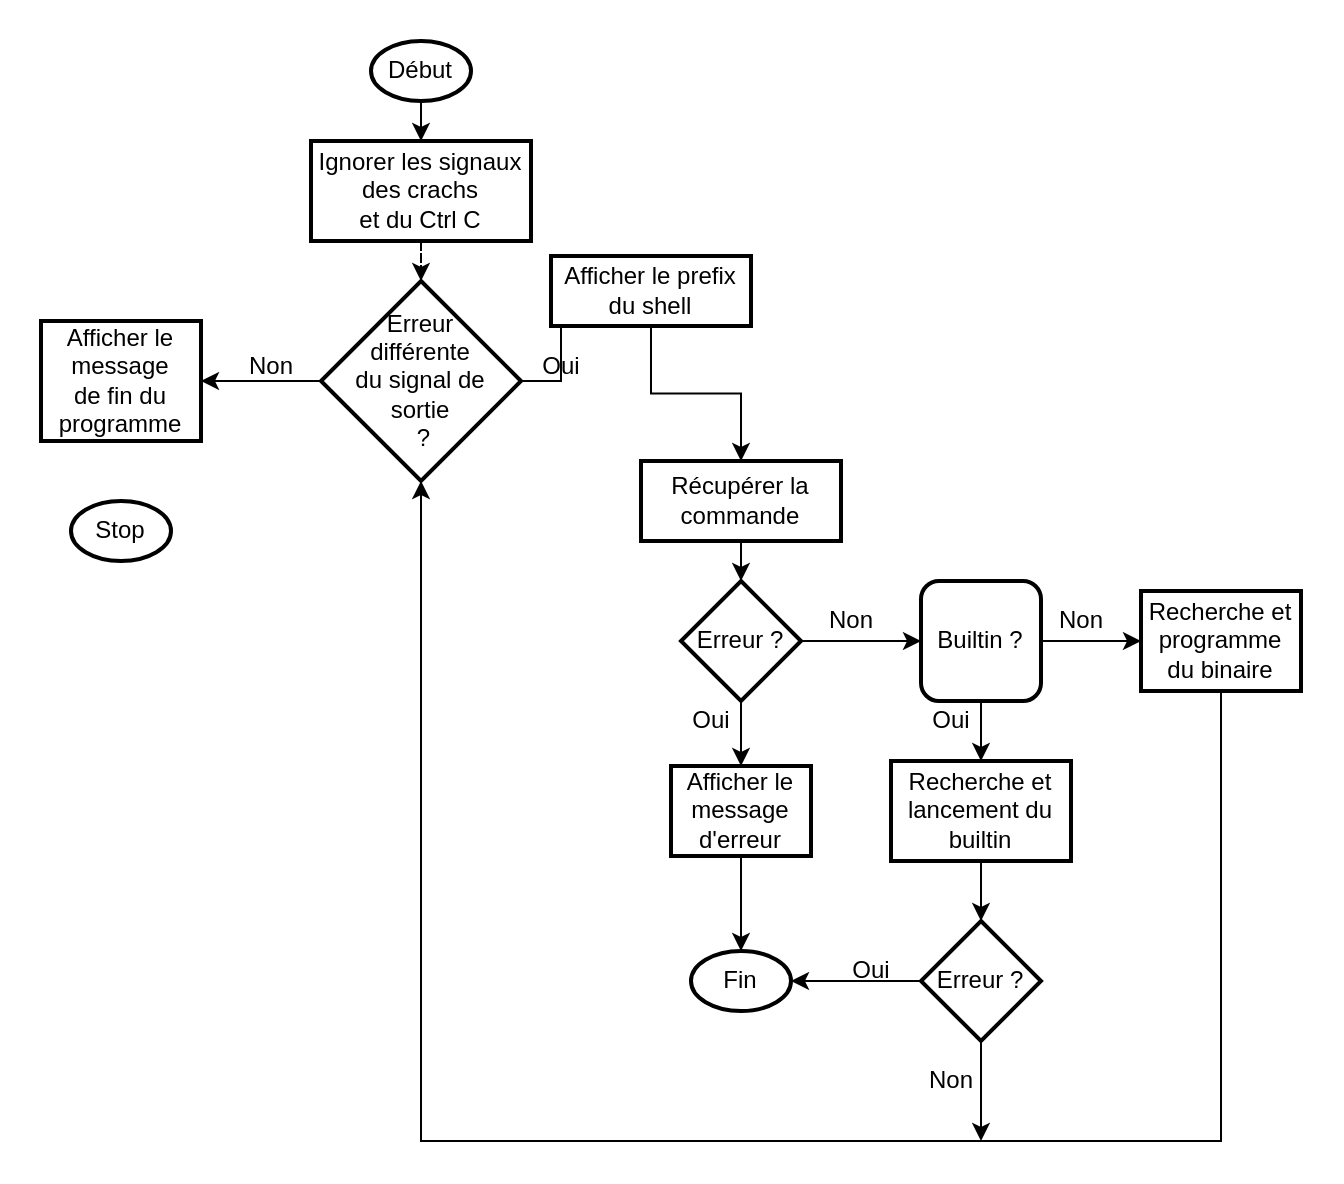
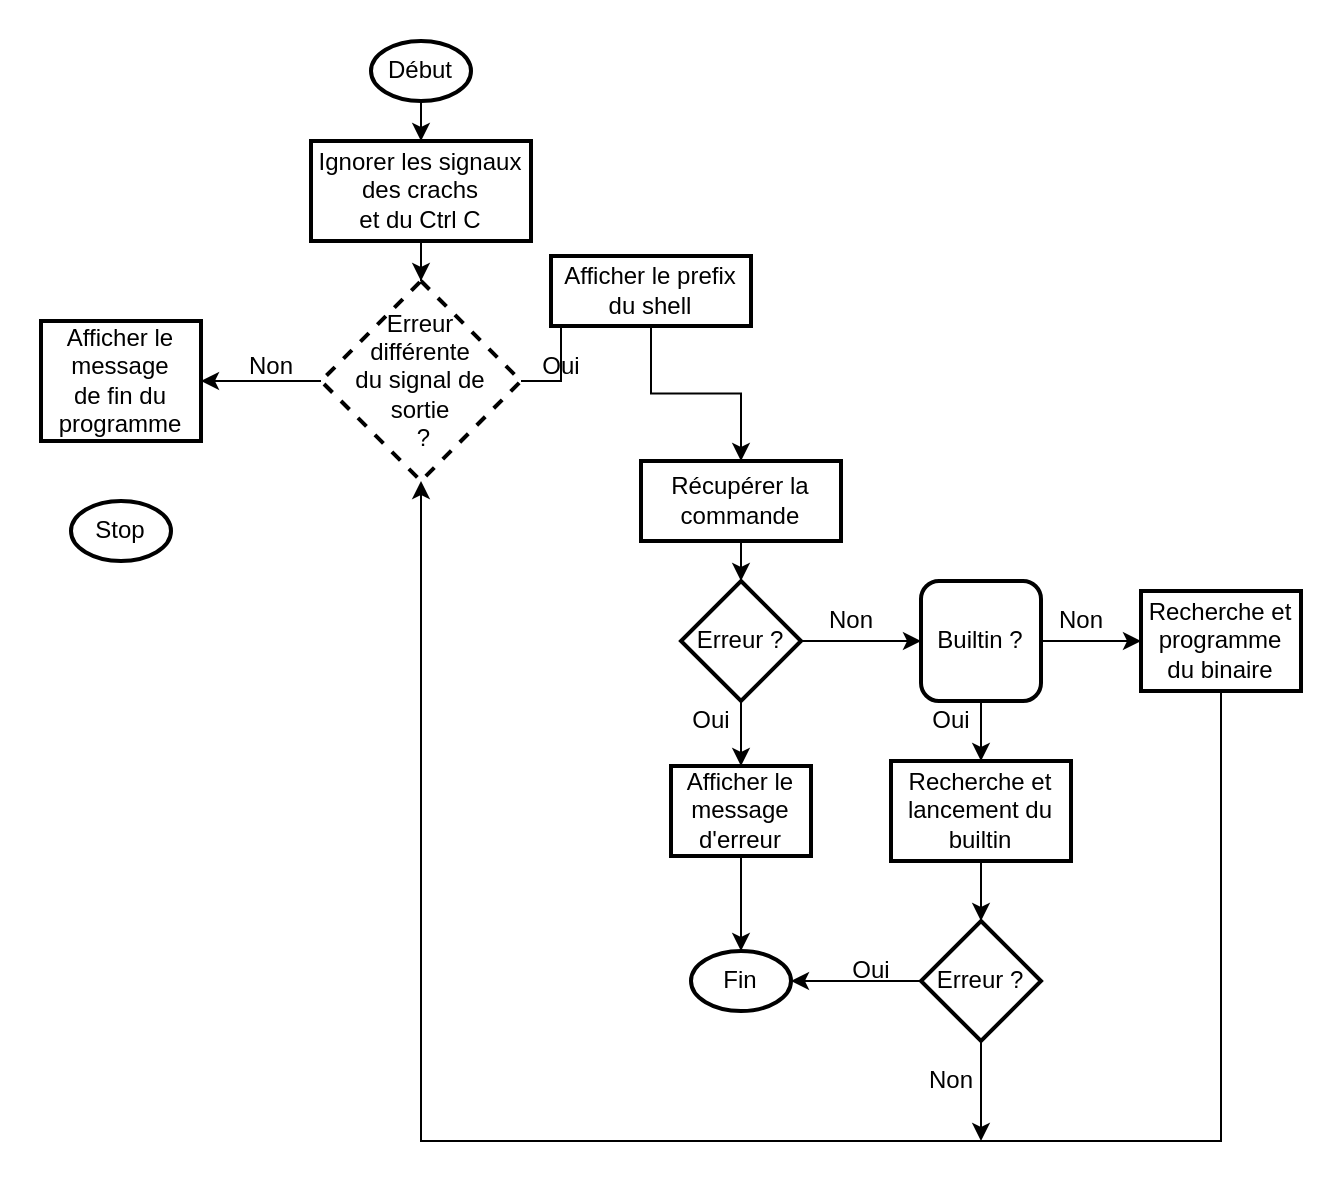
(421, 254) -> (421, 254)
(421, 381) -> (421, 381)
